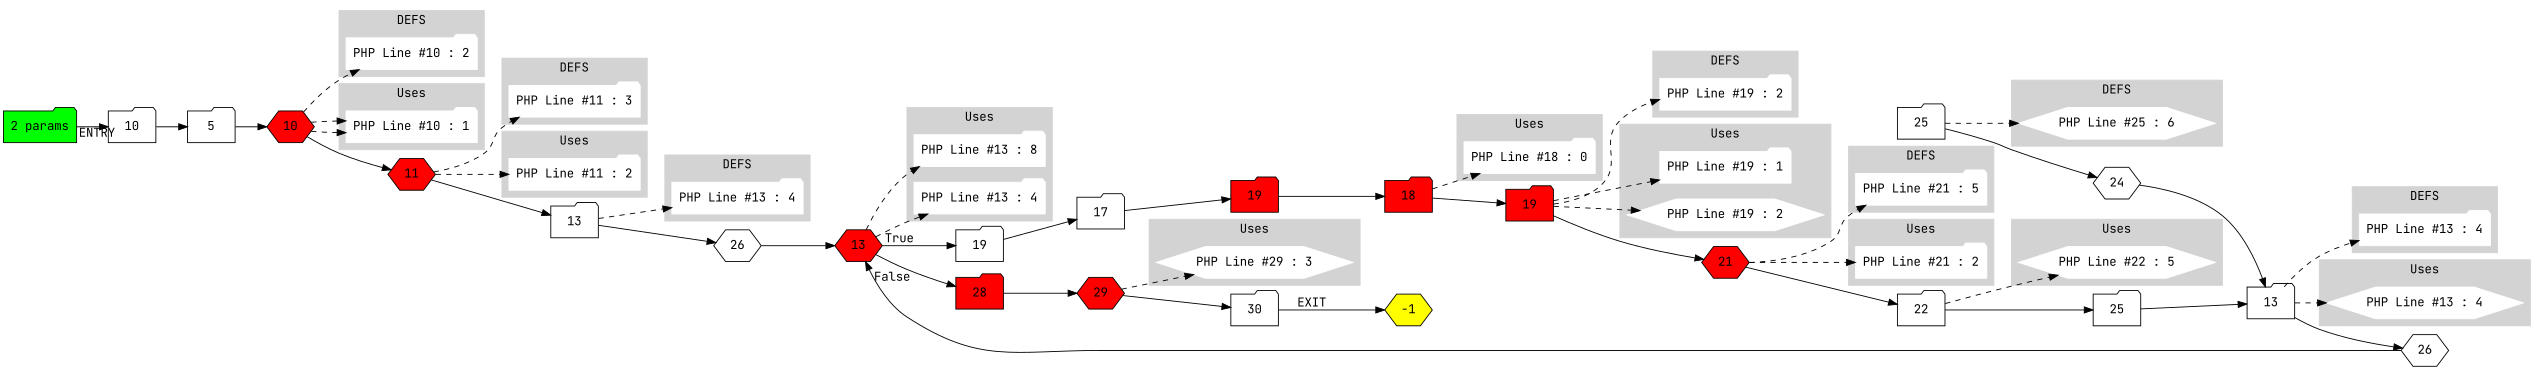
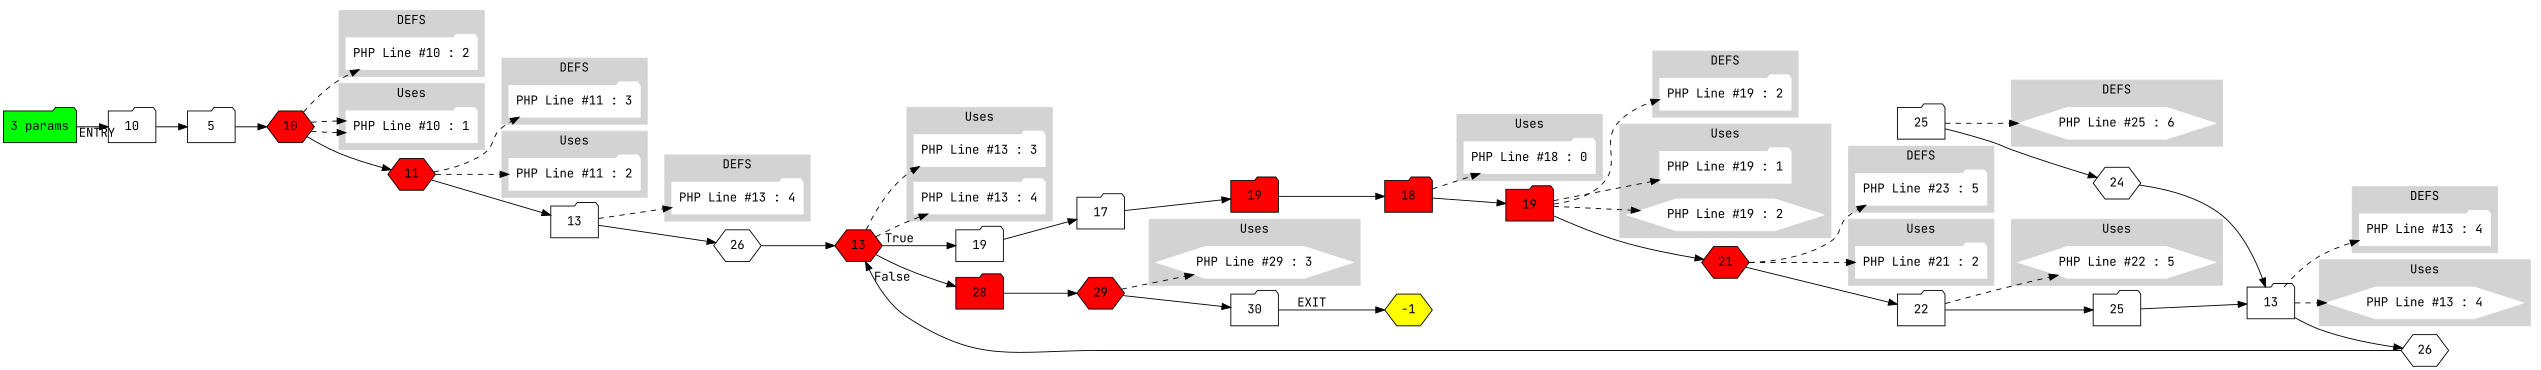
(40, 127) -> (40, 127)
(980, 151) -> (980, 151)
(1921, 189) -> (1921, 189)
